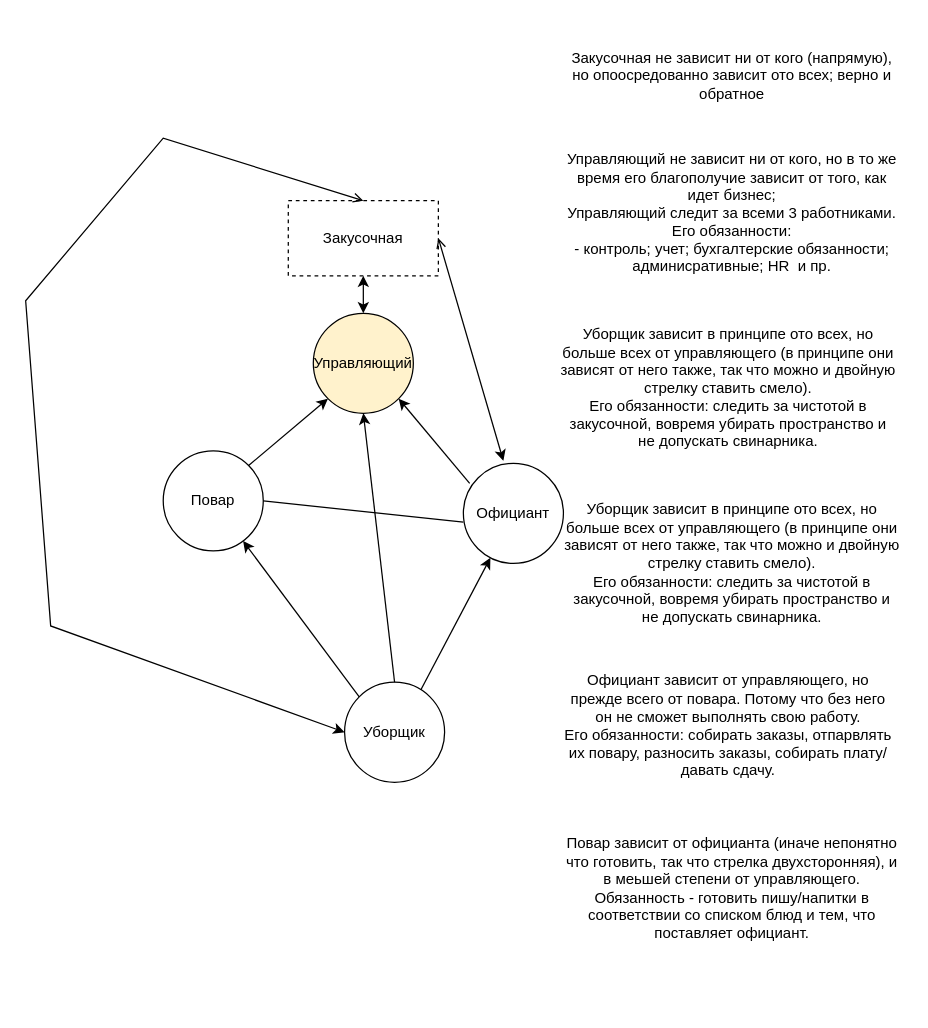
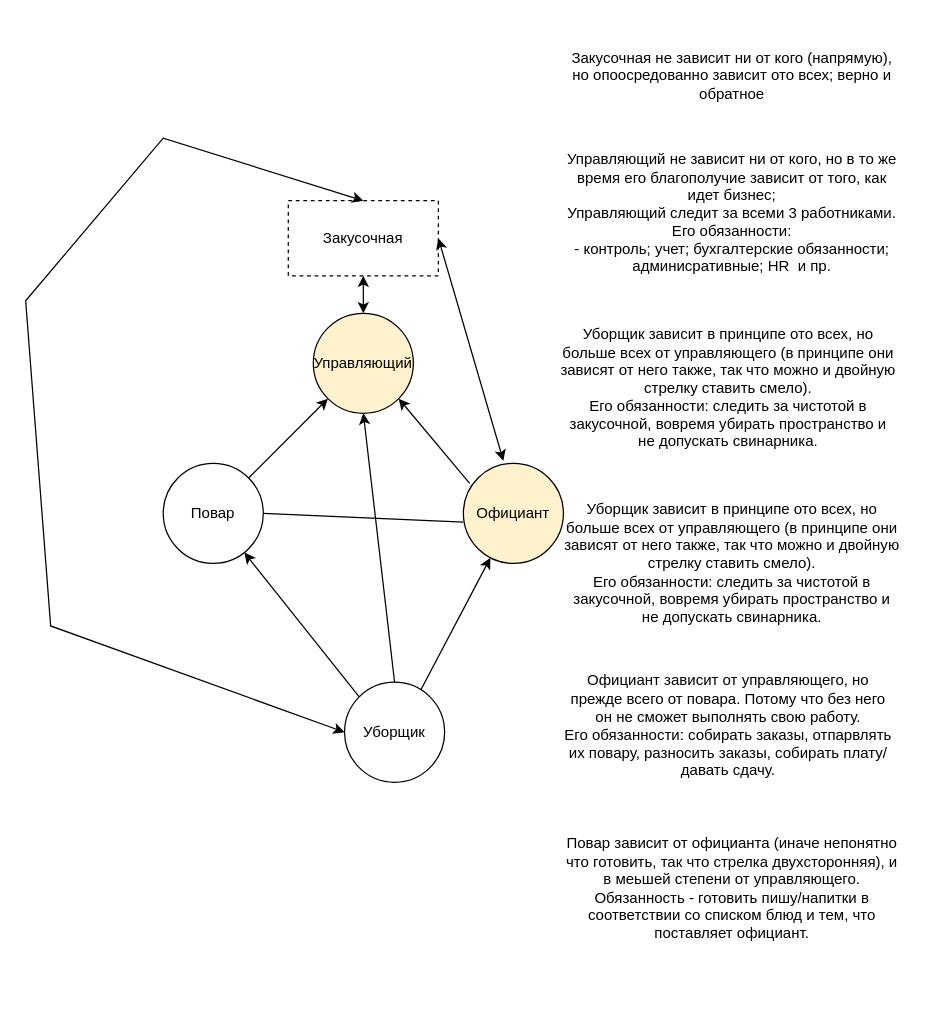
(355, 198) -> (354, 198)
(440, 246) -> (441, 248)
(213, 501) -> (213, 513)
(513, 513) -> (513, 513)
